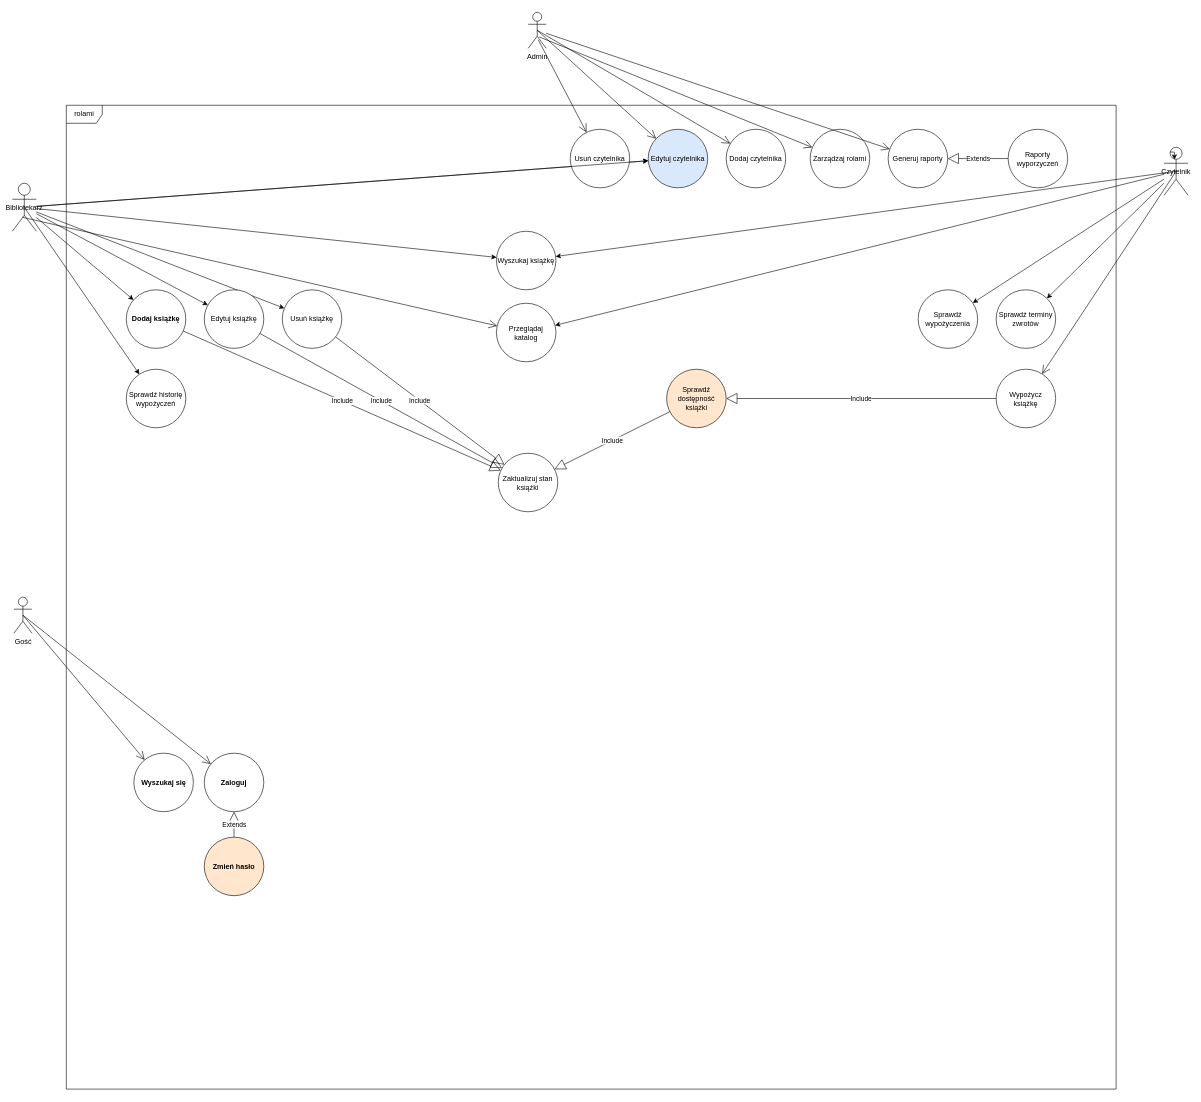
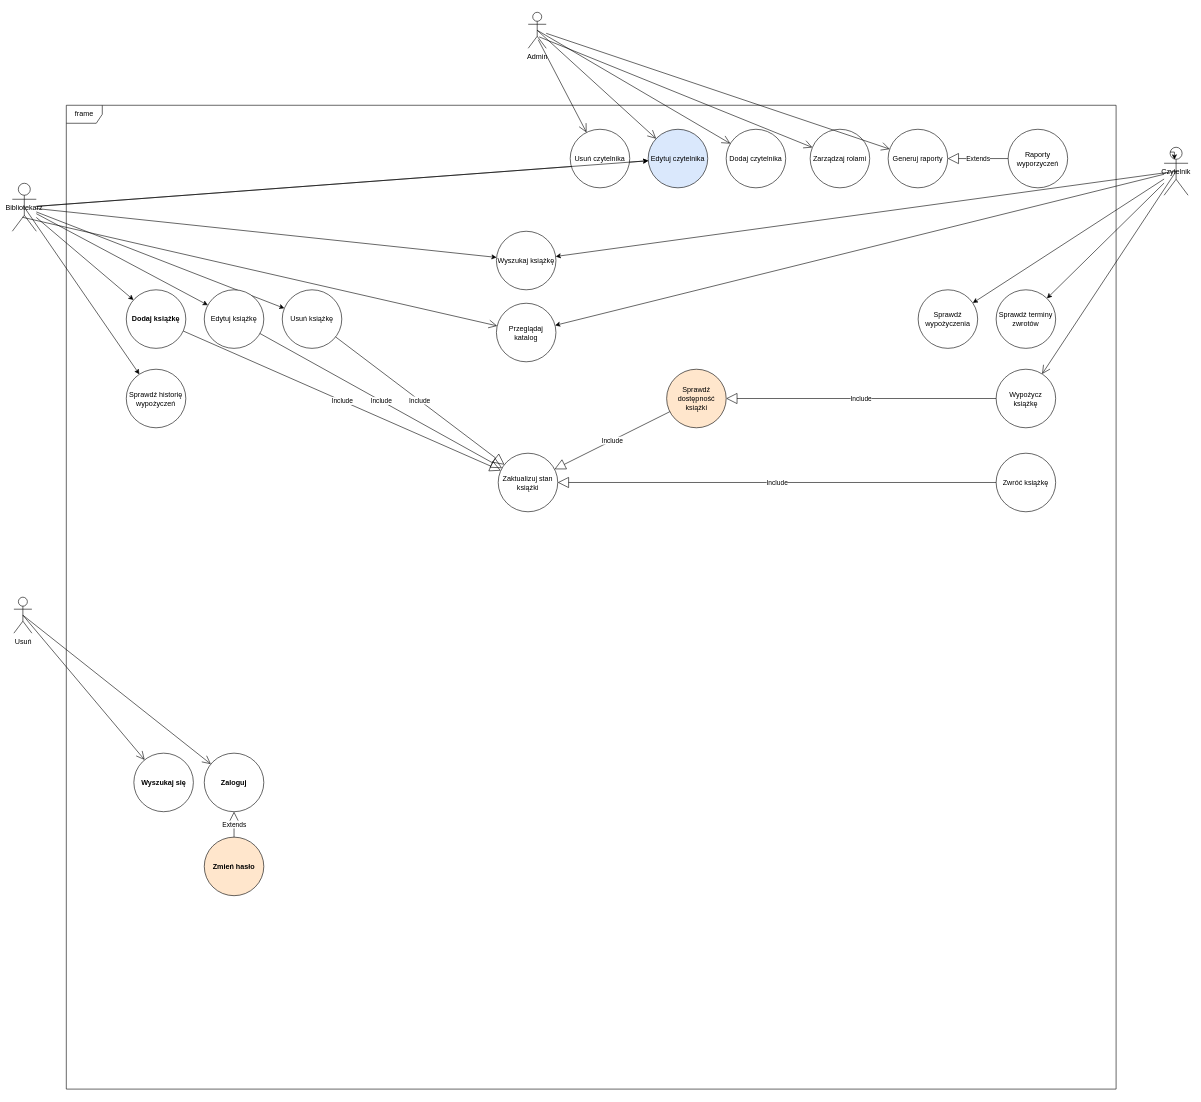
(84, 114) -> (84, 114)
none -> (783, 483)
none -> (1026, 483)
(23, 642) -> (23, 642)
